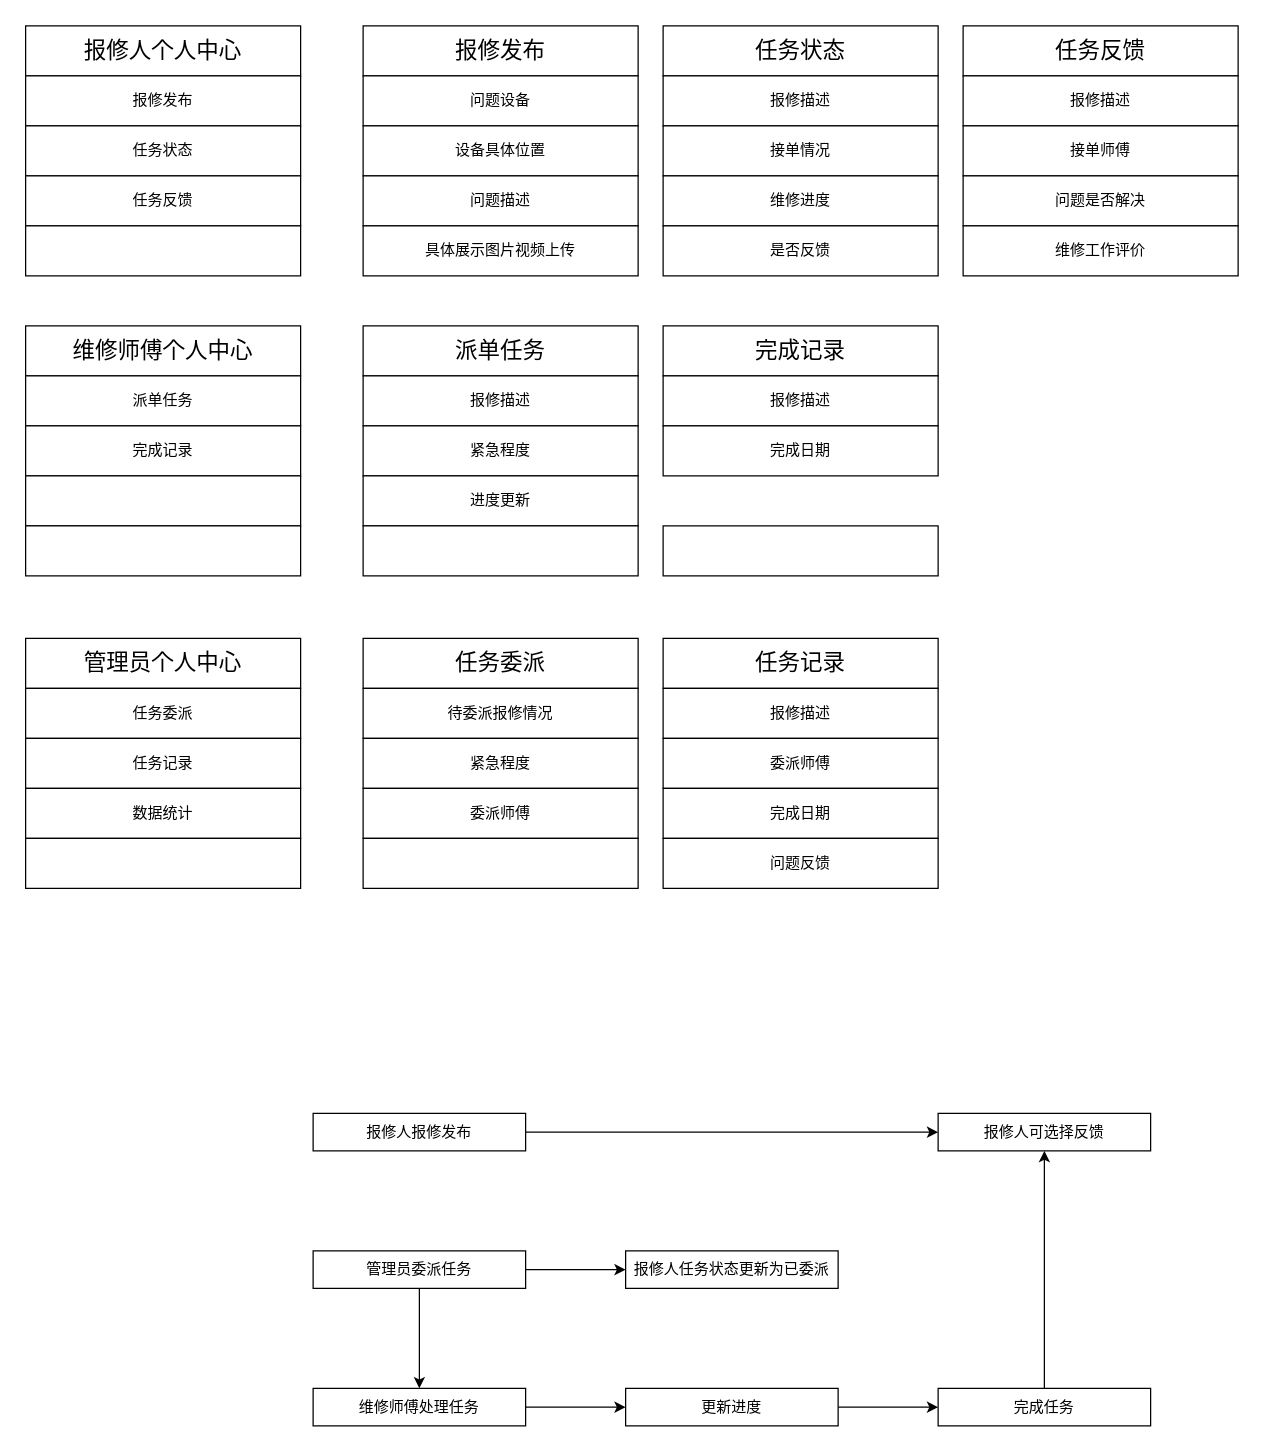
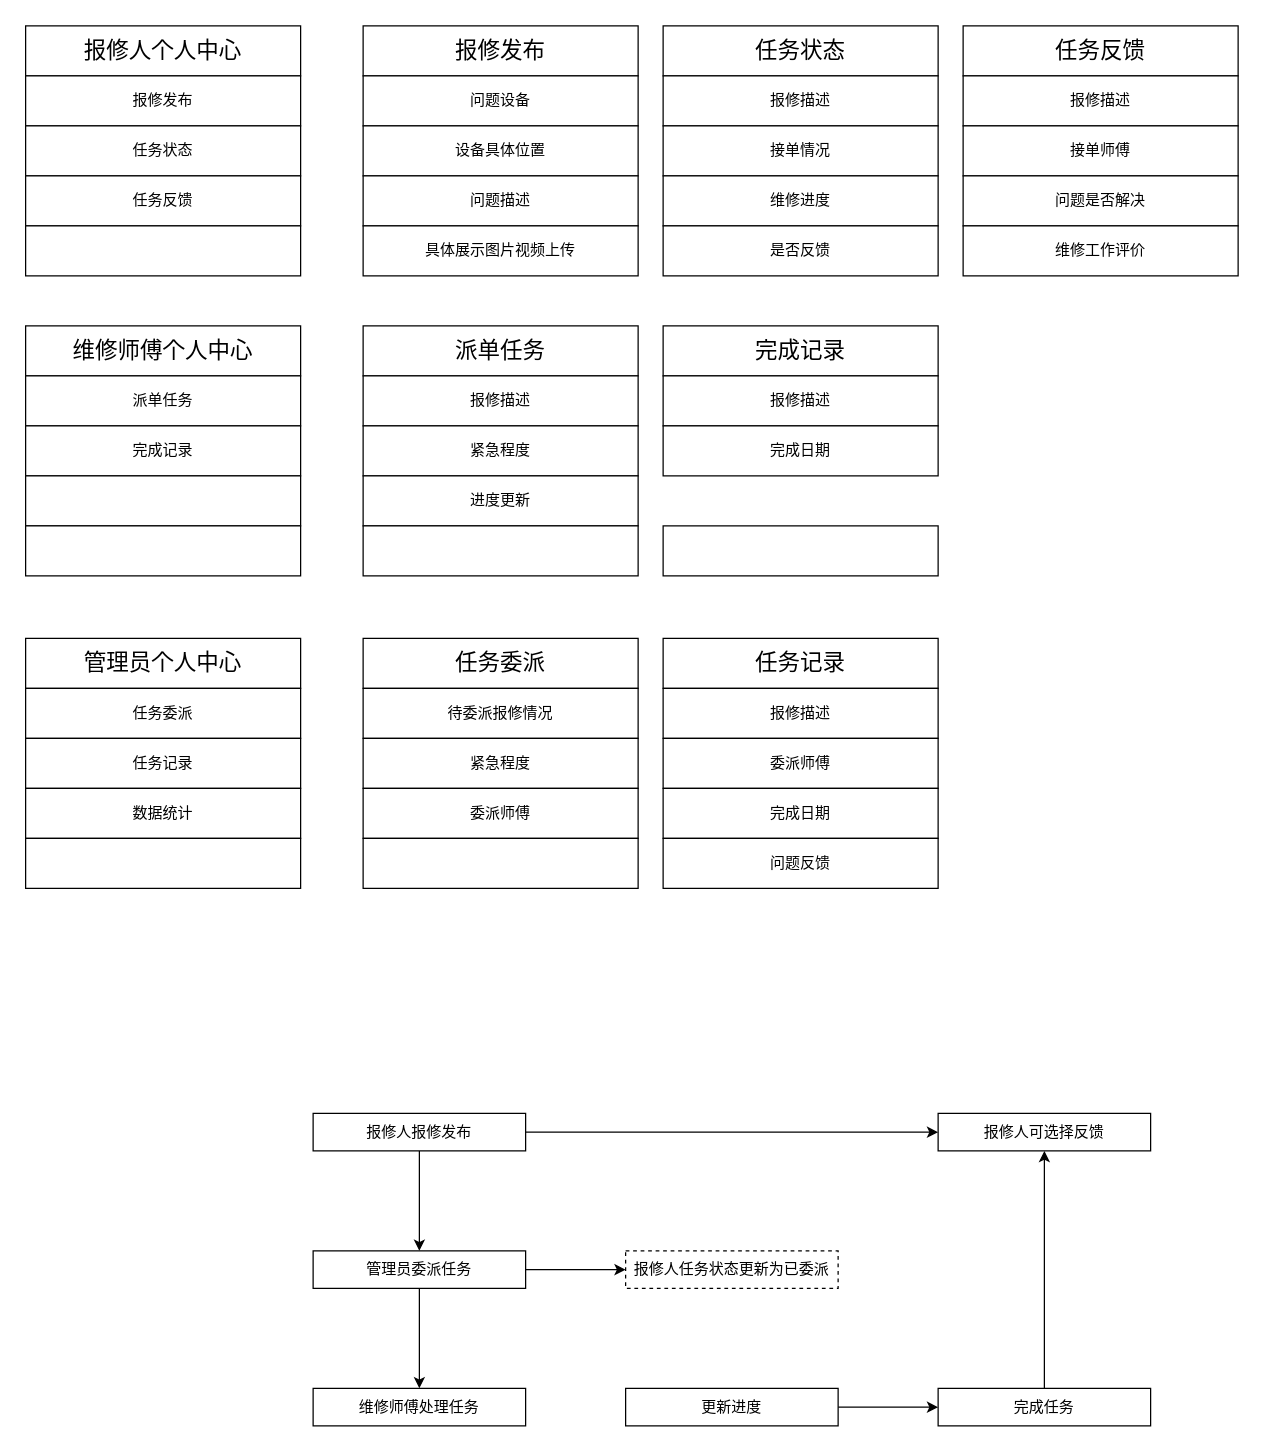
none -> (419, 1197)
(732, 1269) -> (732, 1269)
(572, 1407) -> none
